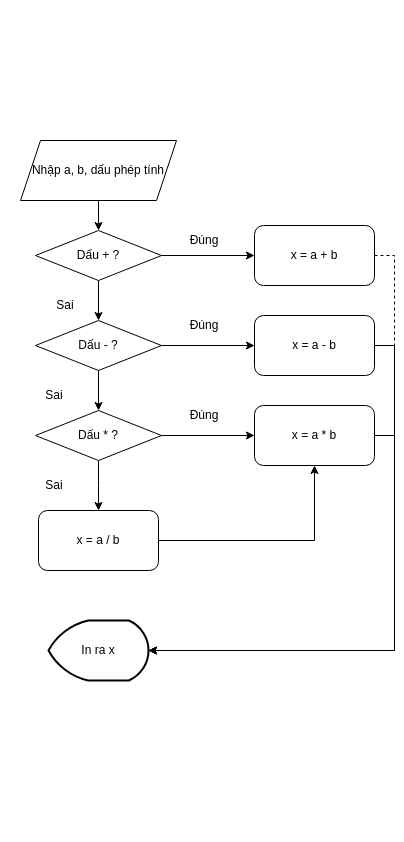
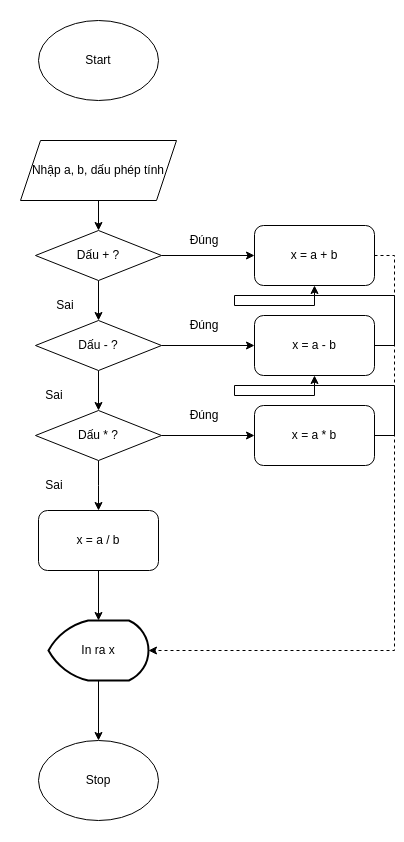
none -> (99, 61)
(392, 346) -> (263, 296)
(392, 436) -> (263, 386)
(271, 541) -> (99, 592)
none -> (99, 707)
none -> (99, 781)
